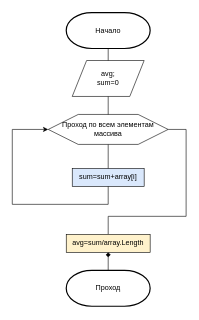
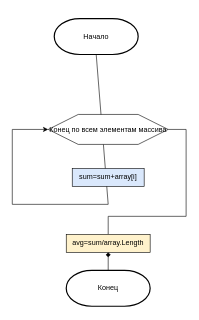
(108, 30) -> (96, 36)
(108, 78) -> none
(108, 129) -> (108, 129)
(108, 288) -> (108, 288)
